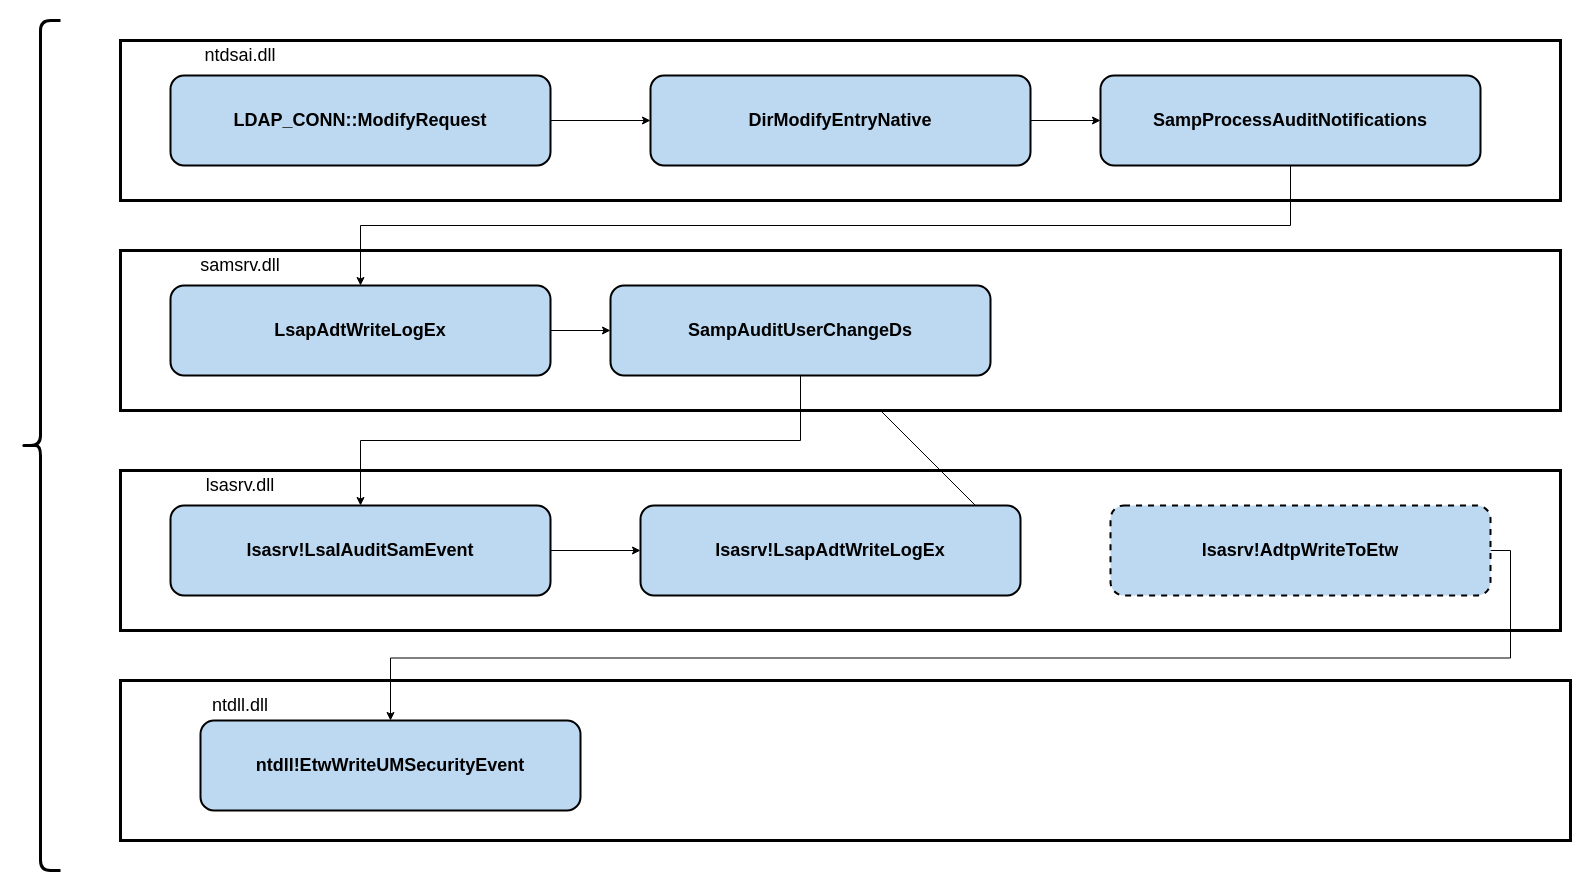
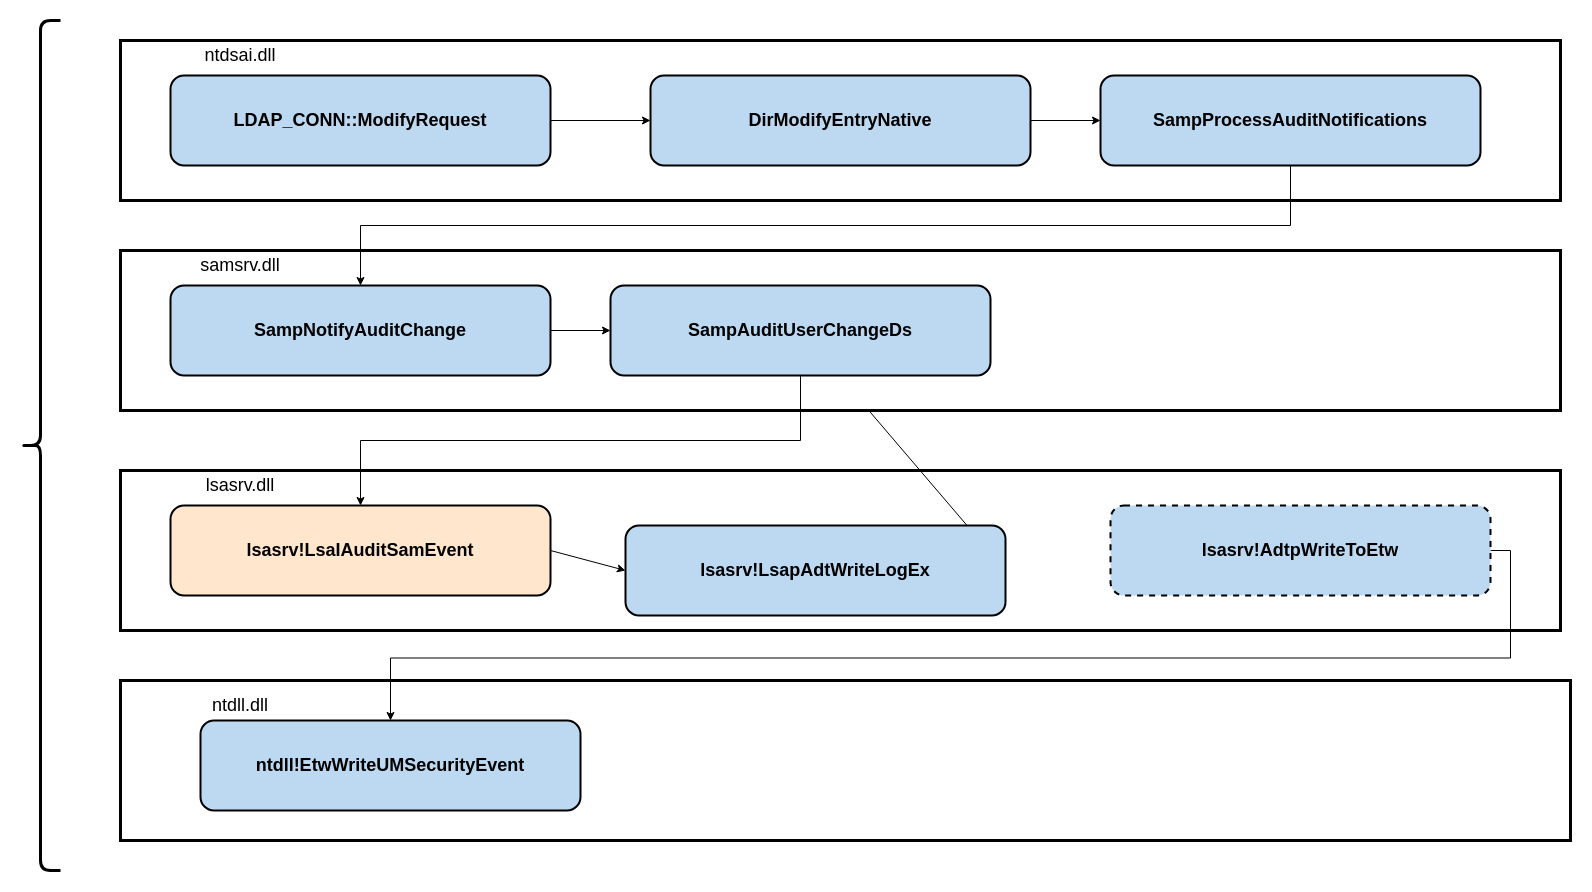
(361, 331) -> (361, 331)
(361, 551) -> (361, 551)
(831, 551) -> (816, 571)
